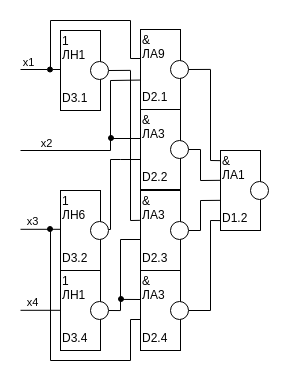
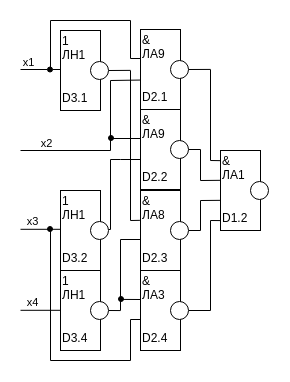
(154, 149) -> (154, 149)
(74, 230) -> (74, 230)
(154, 230) -> (154, 230)
